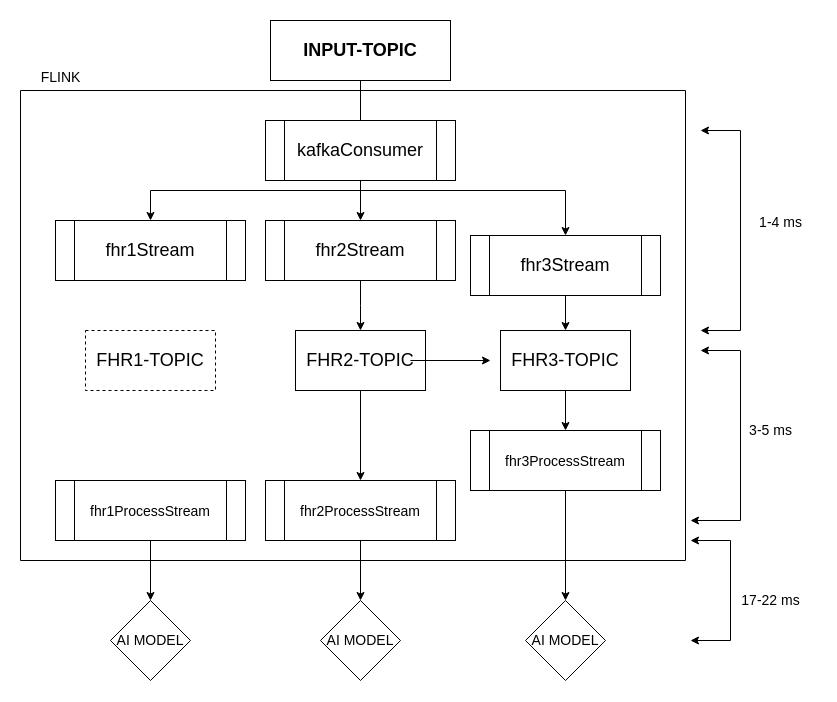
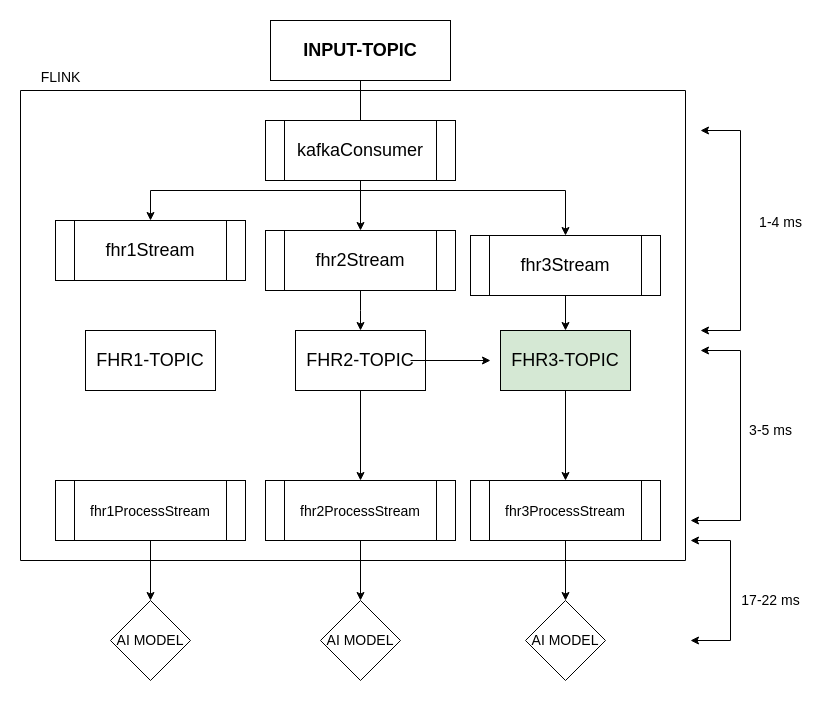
(361, 251) -> (361, 261)
(151, 361) -> (151, 361)
(566, 361) -> (566, 361)
(566, 461) -> (566, 511)
